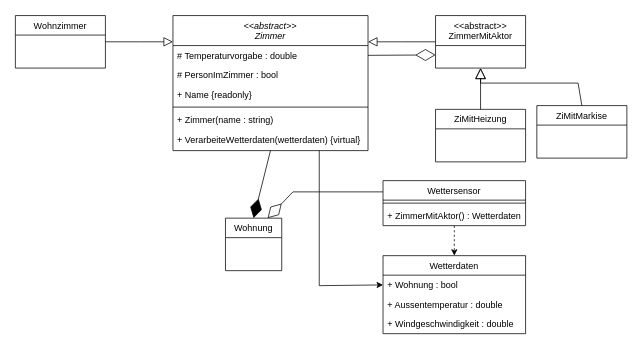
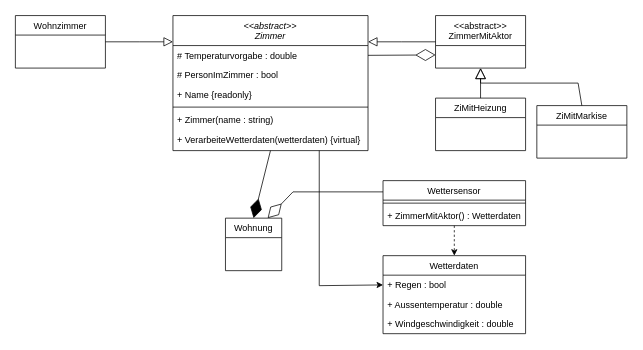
(480, 135) -> (480, 124)
(421, 285) -> (416, 285)
